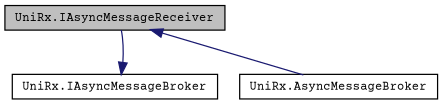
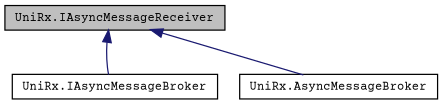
(123, 46) -> (107, 59)
